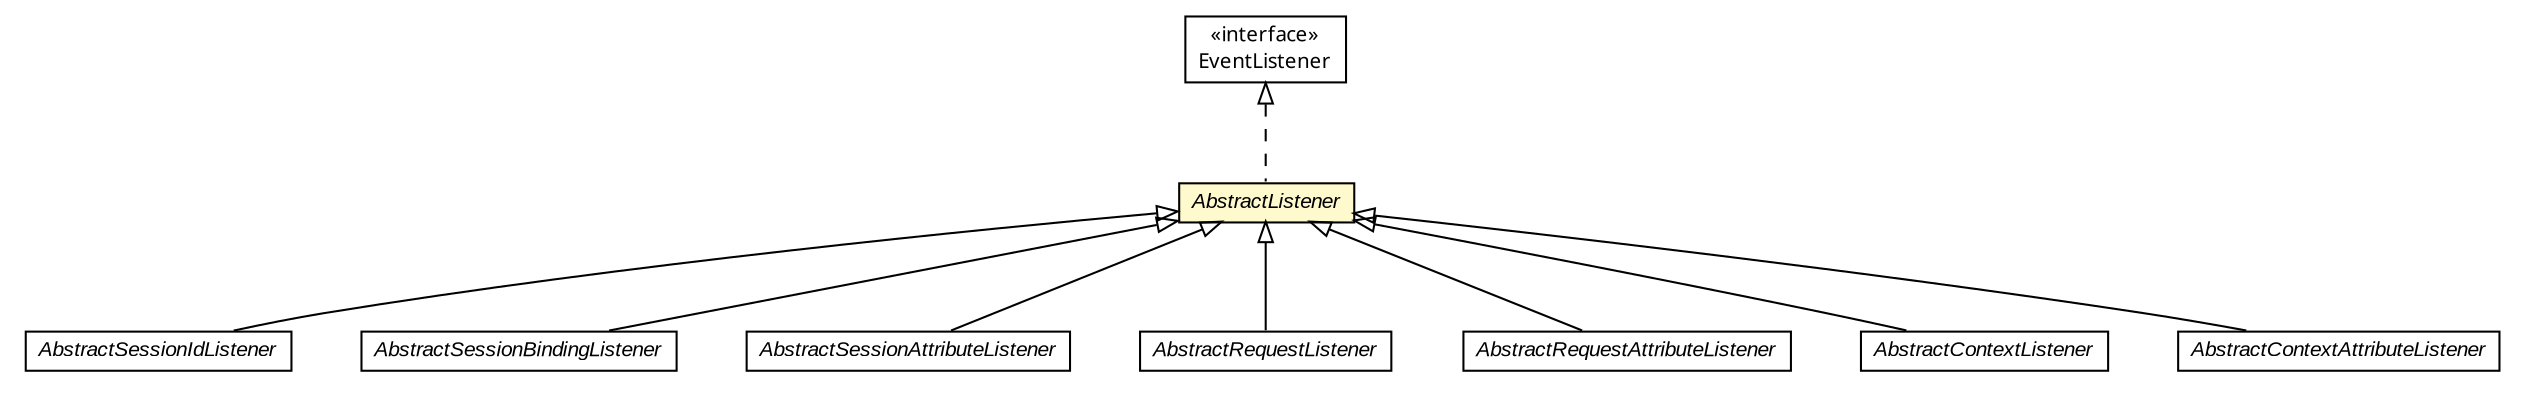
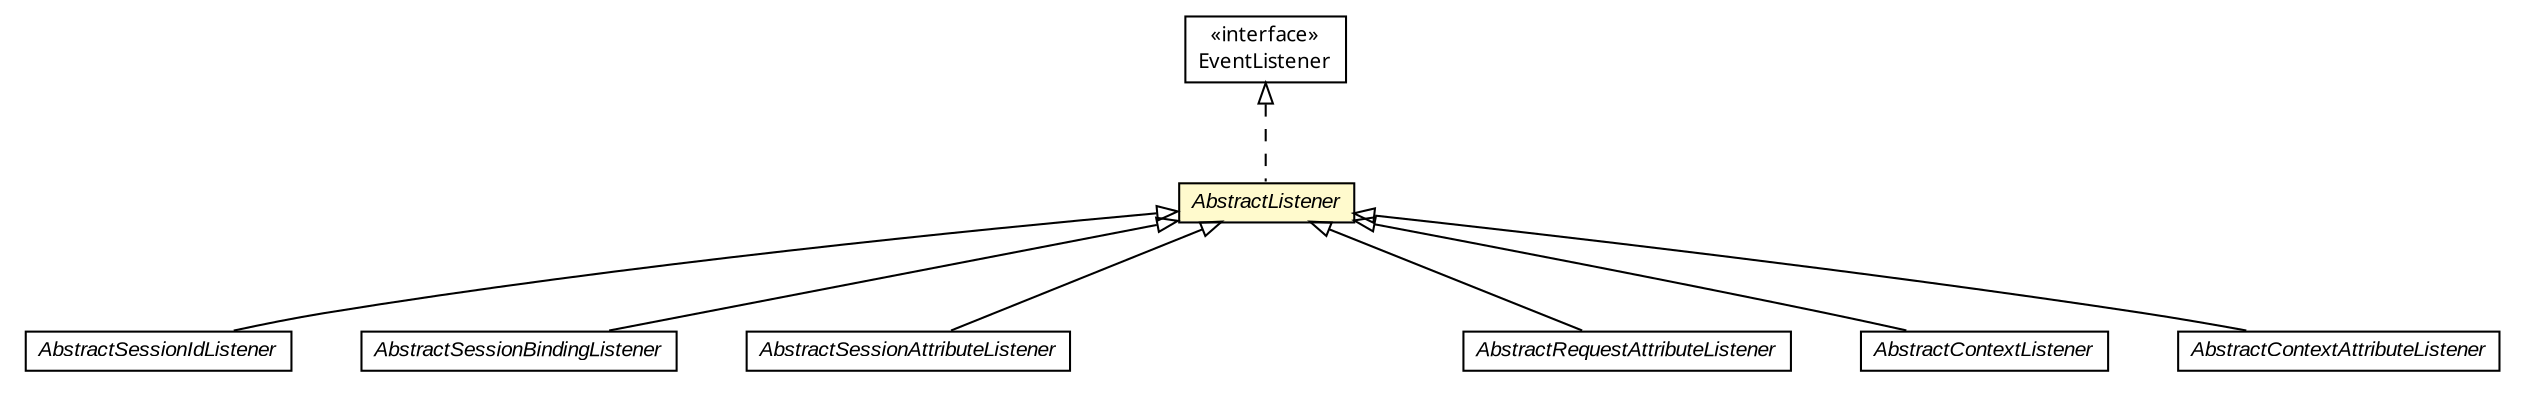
(1266, 350) -> none
